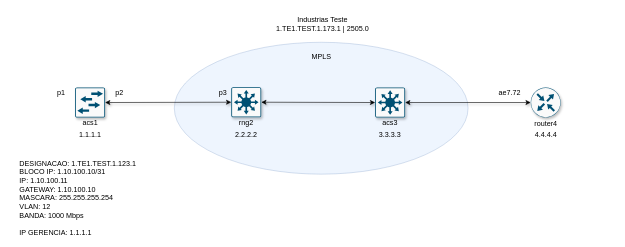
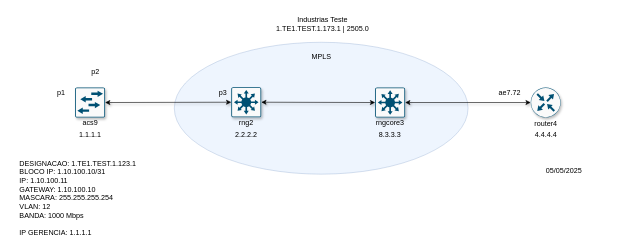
(141, 93) -> (117, 72)
(90, 123) -> (90, 123)
(390, 123) -> (390, 123)
(390, 135) -> (390, 135)
none -> (564, 171)
